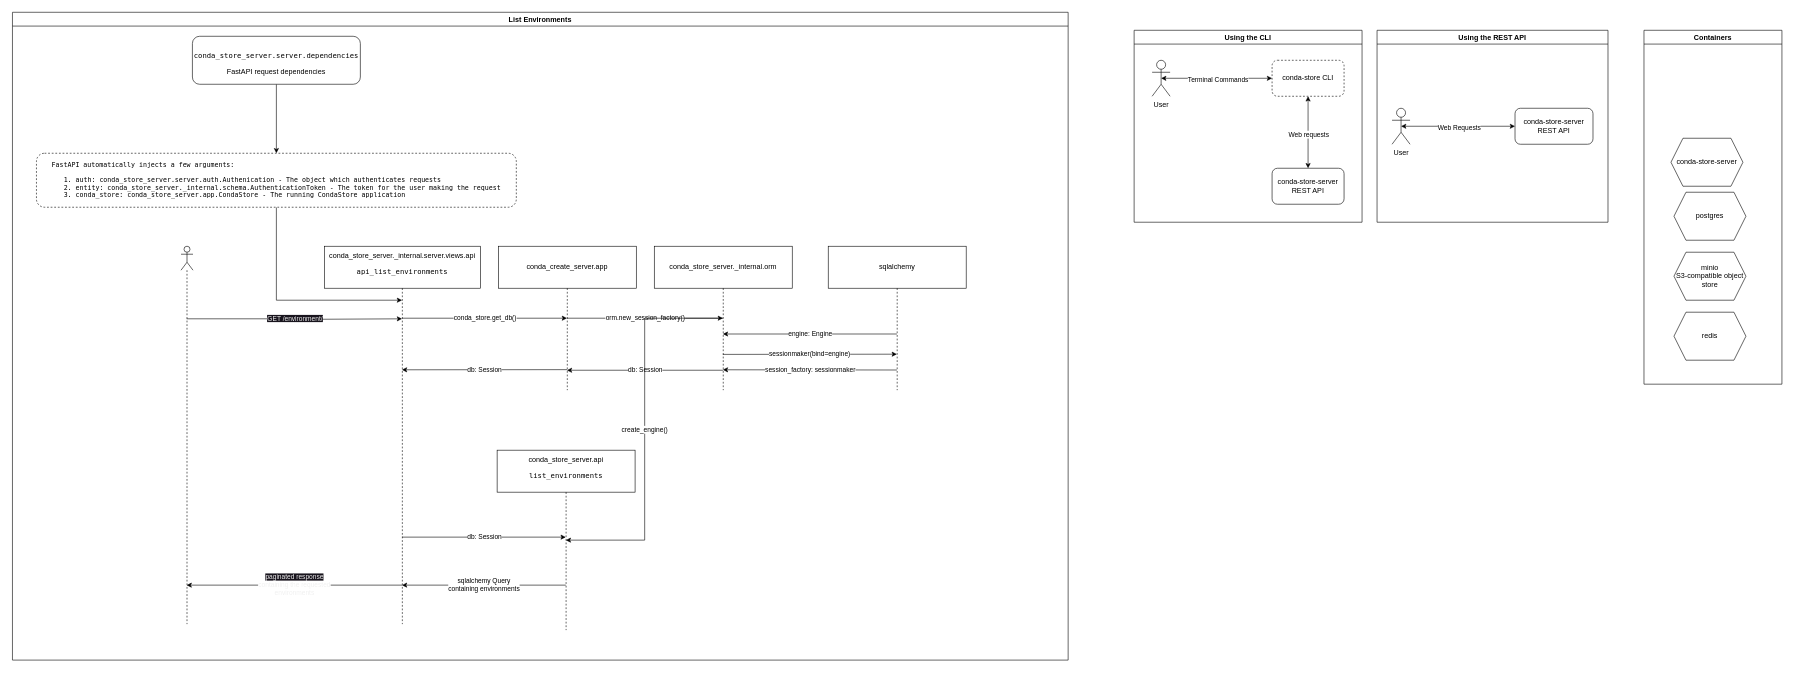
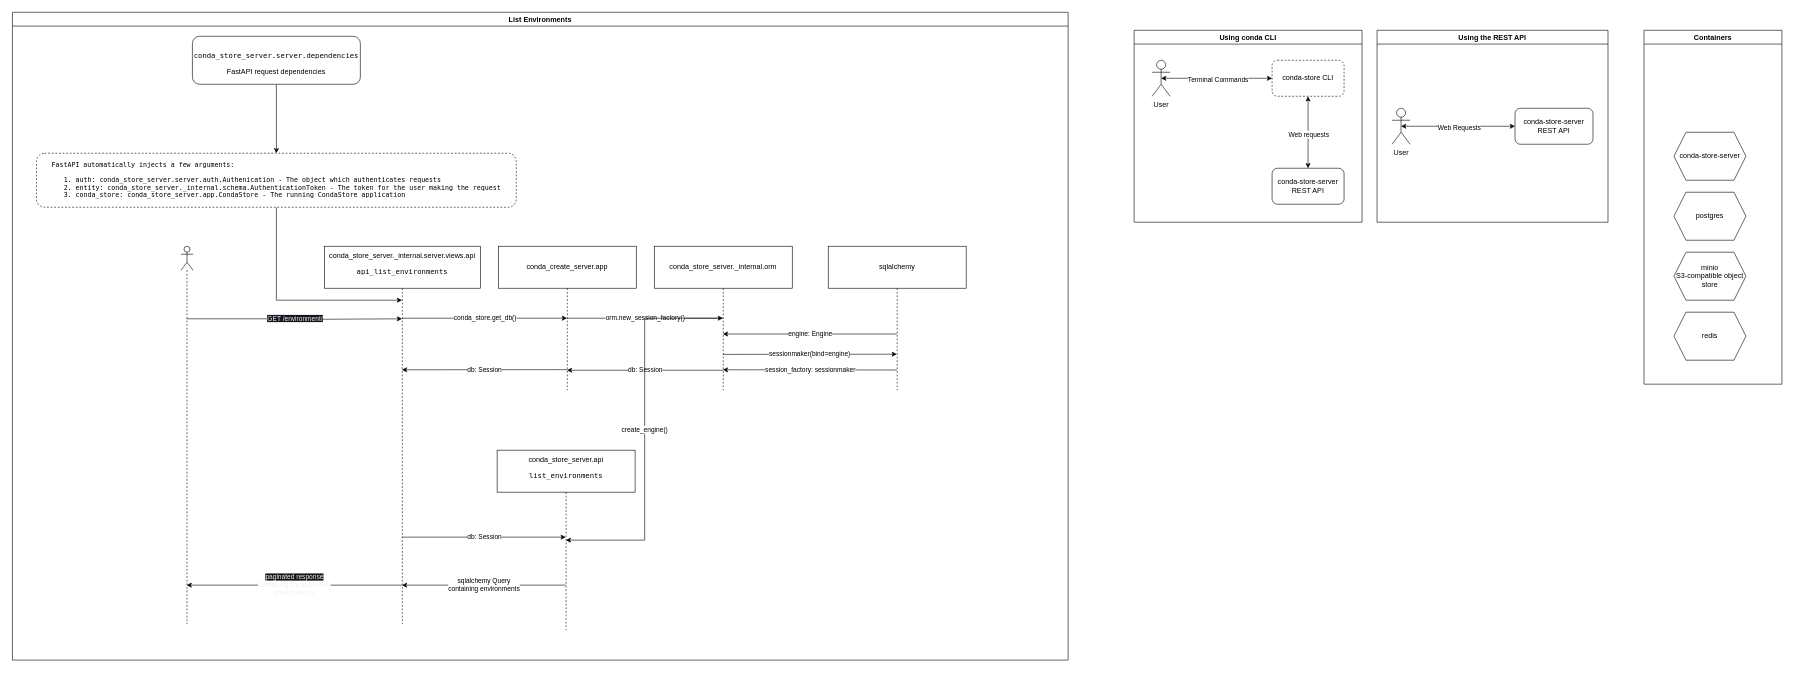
(1248, 38) -> (1248, 38)
(1707, 162) -> (1710, 156)
